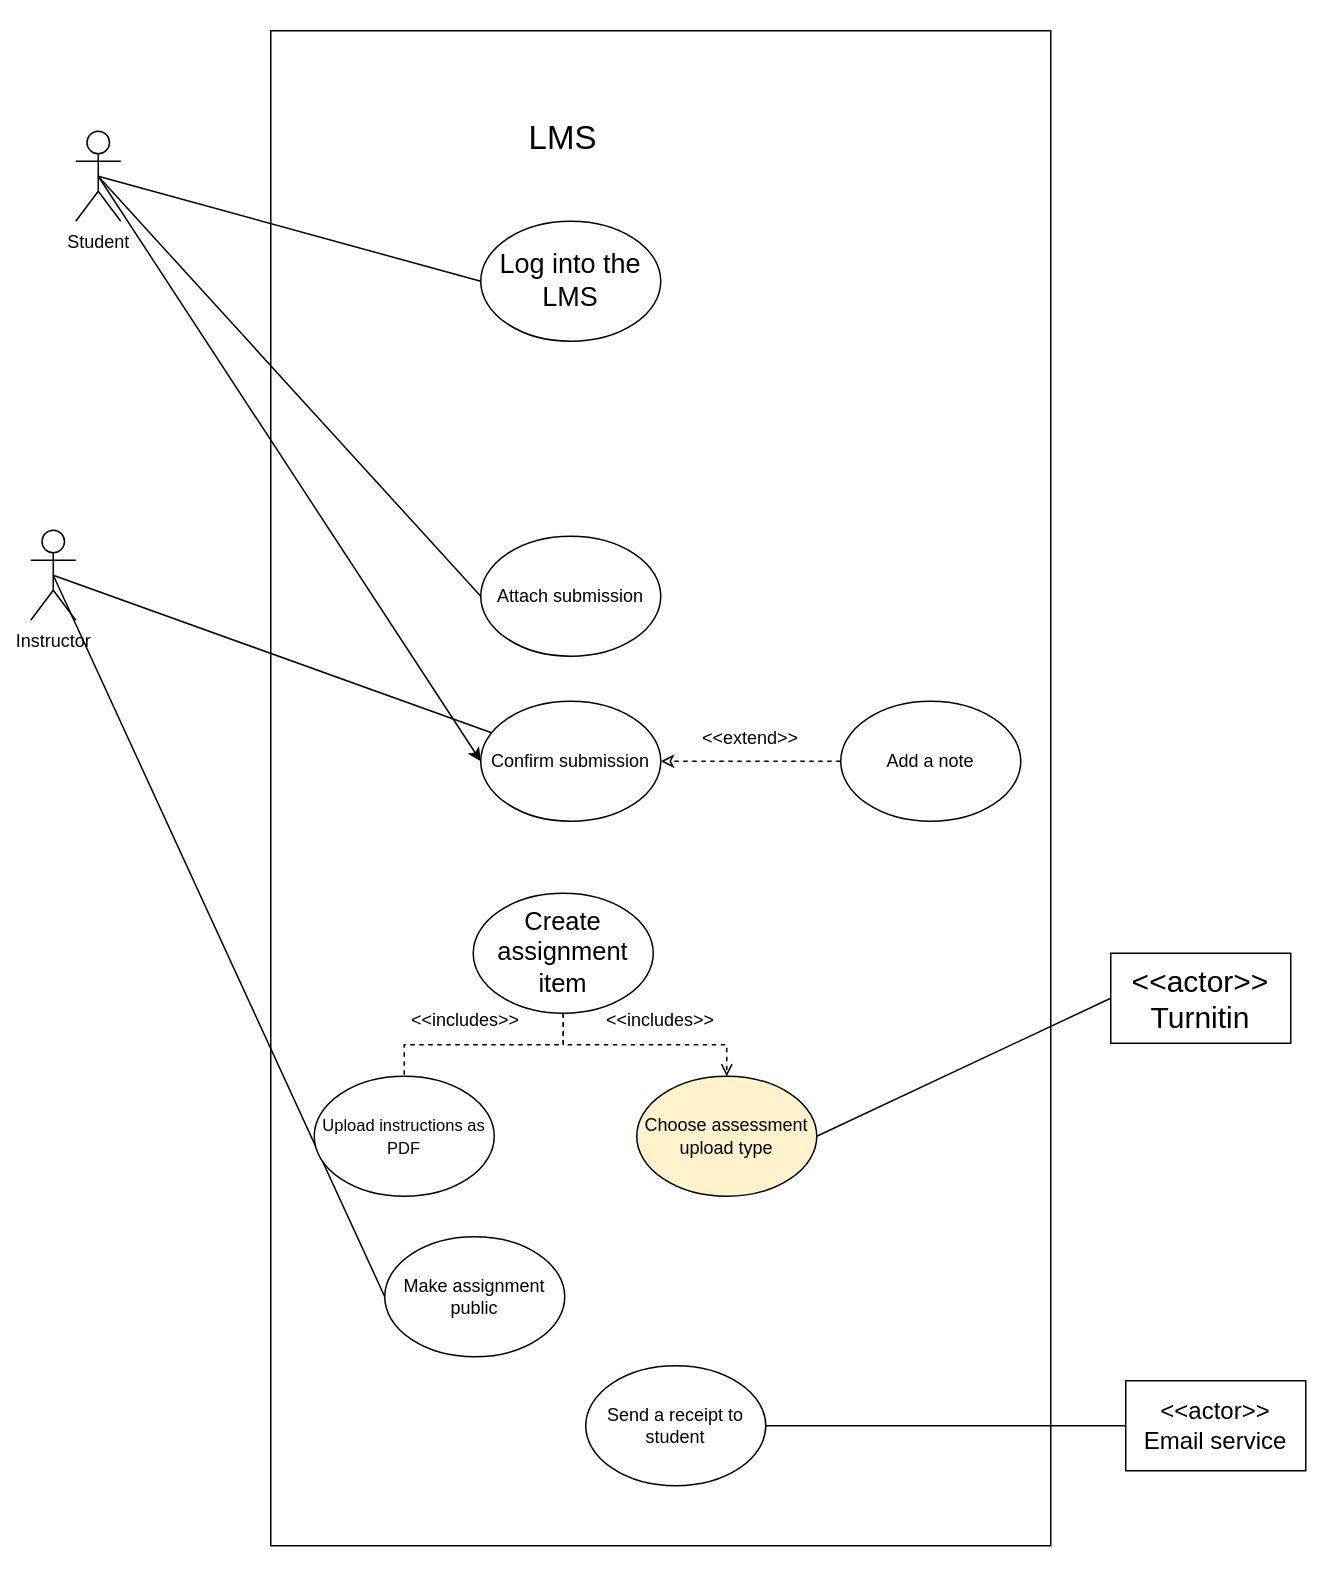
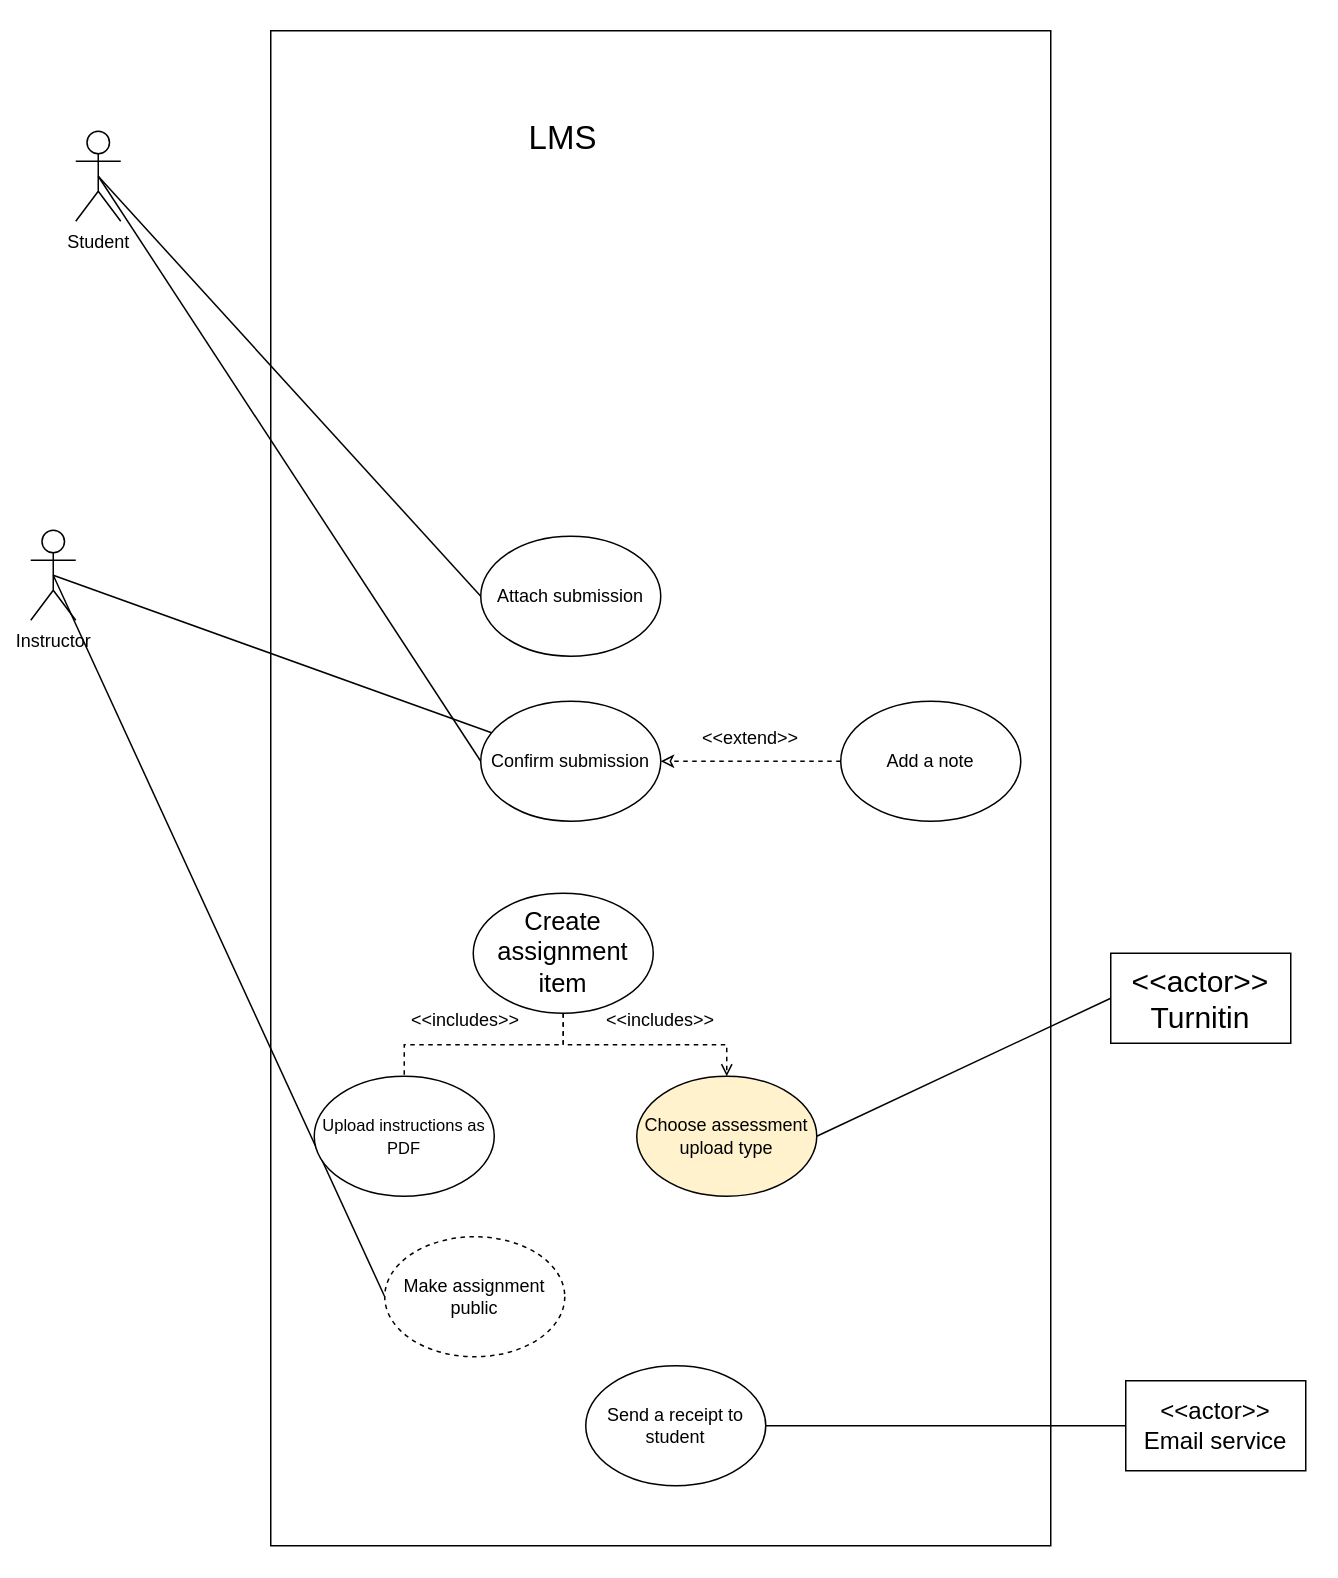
(291, 229) -> none
(571, 281) -> none
(474, 752) -> (477, 755)
(475, 1297) -> (475, 1297)
